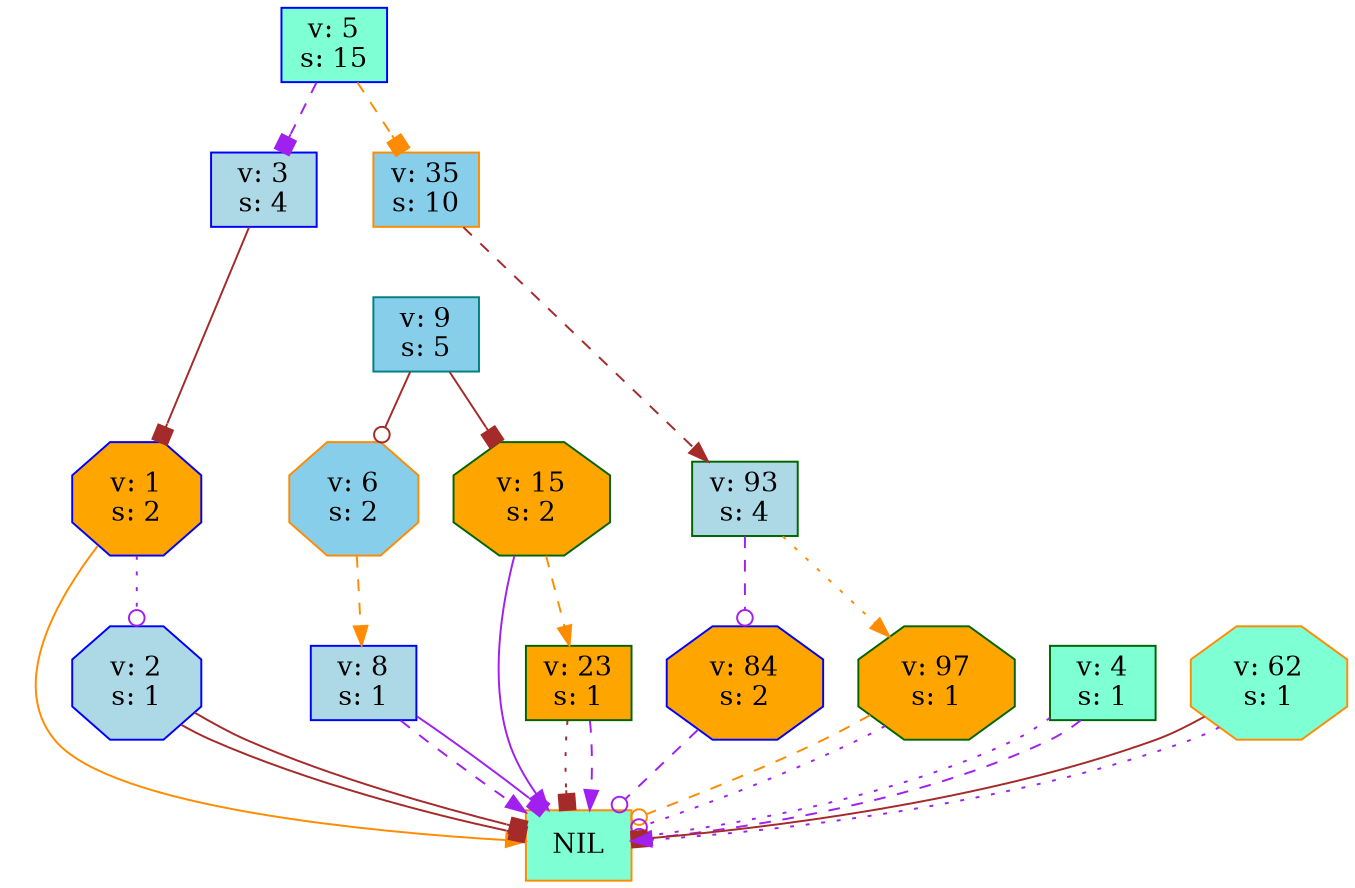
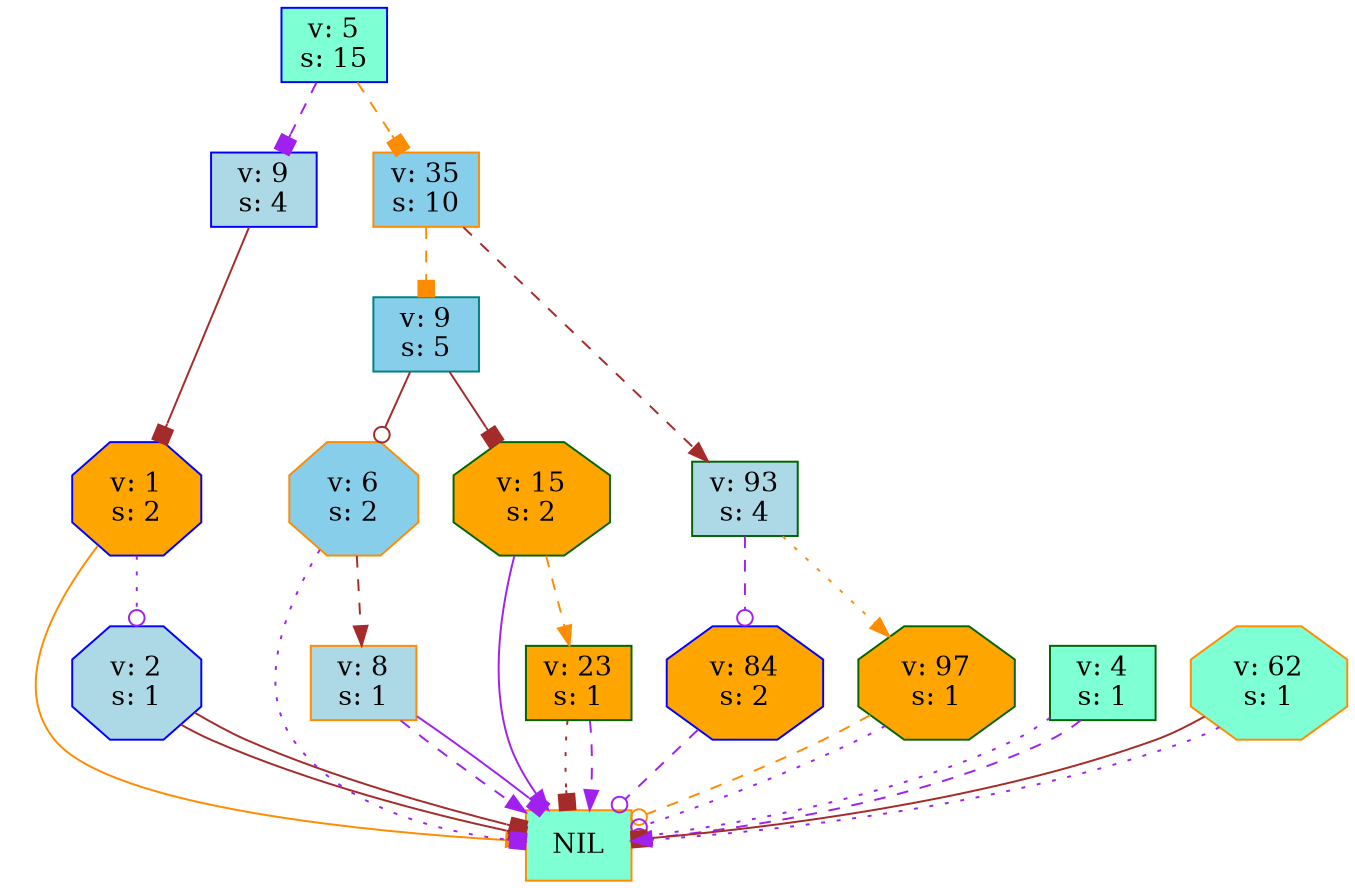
(264, 190) -> (264, 190)
none -> (426, 252)
(359, 591) -> (359, 591)
(364, 683) -> (364, 683)
none -> (299, 746)
